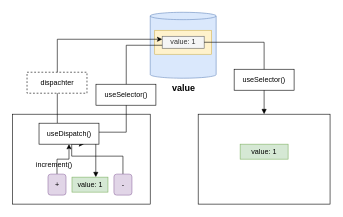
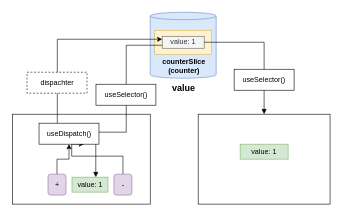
none -> (184, 66)
(54, 165) -> none
